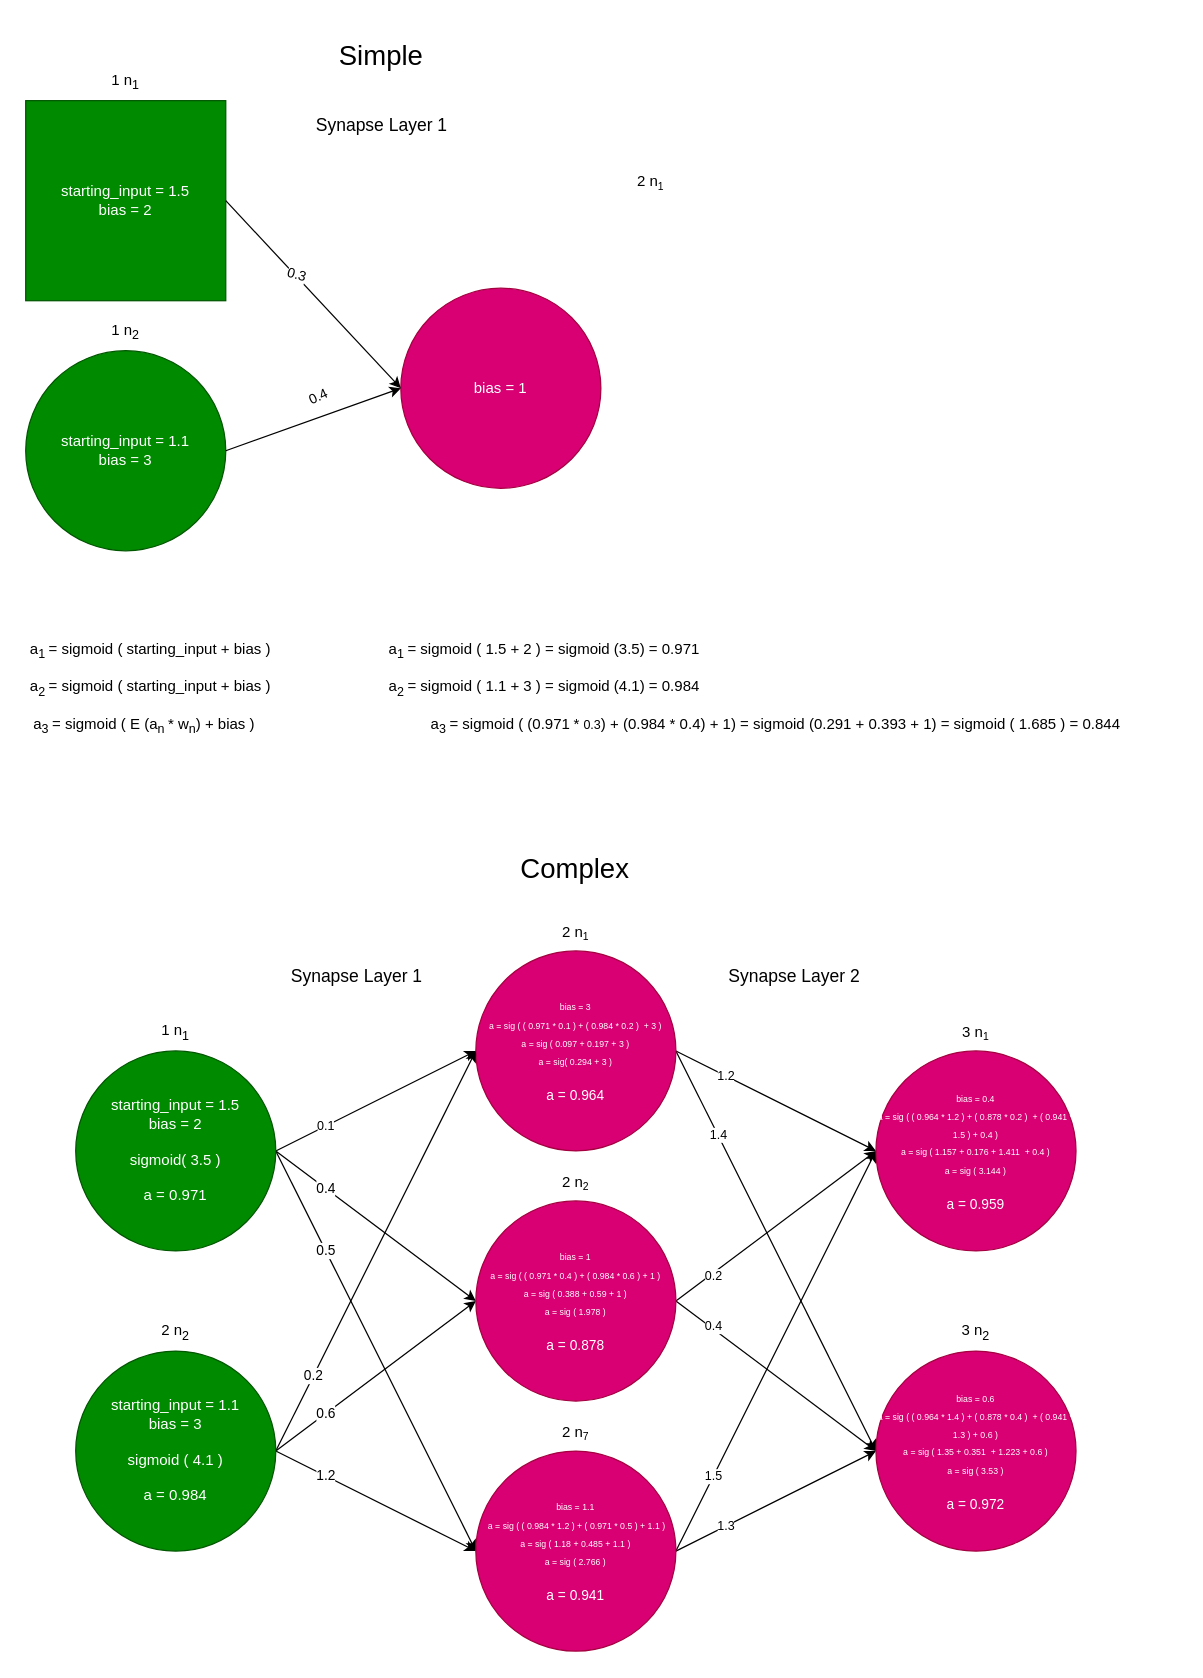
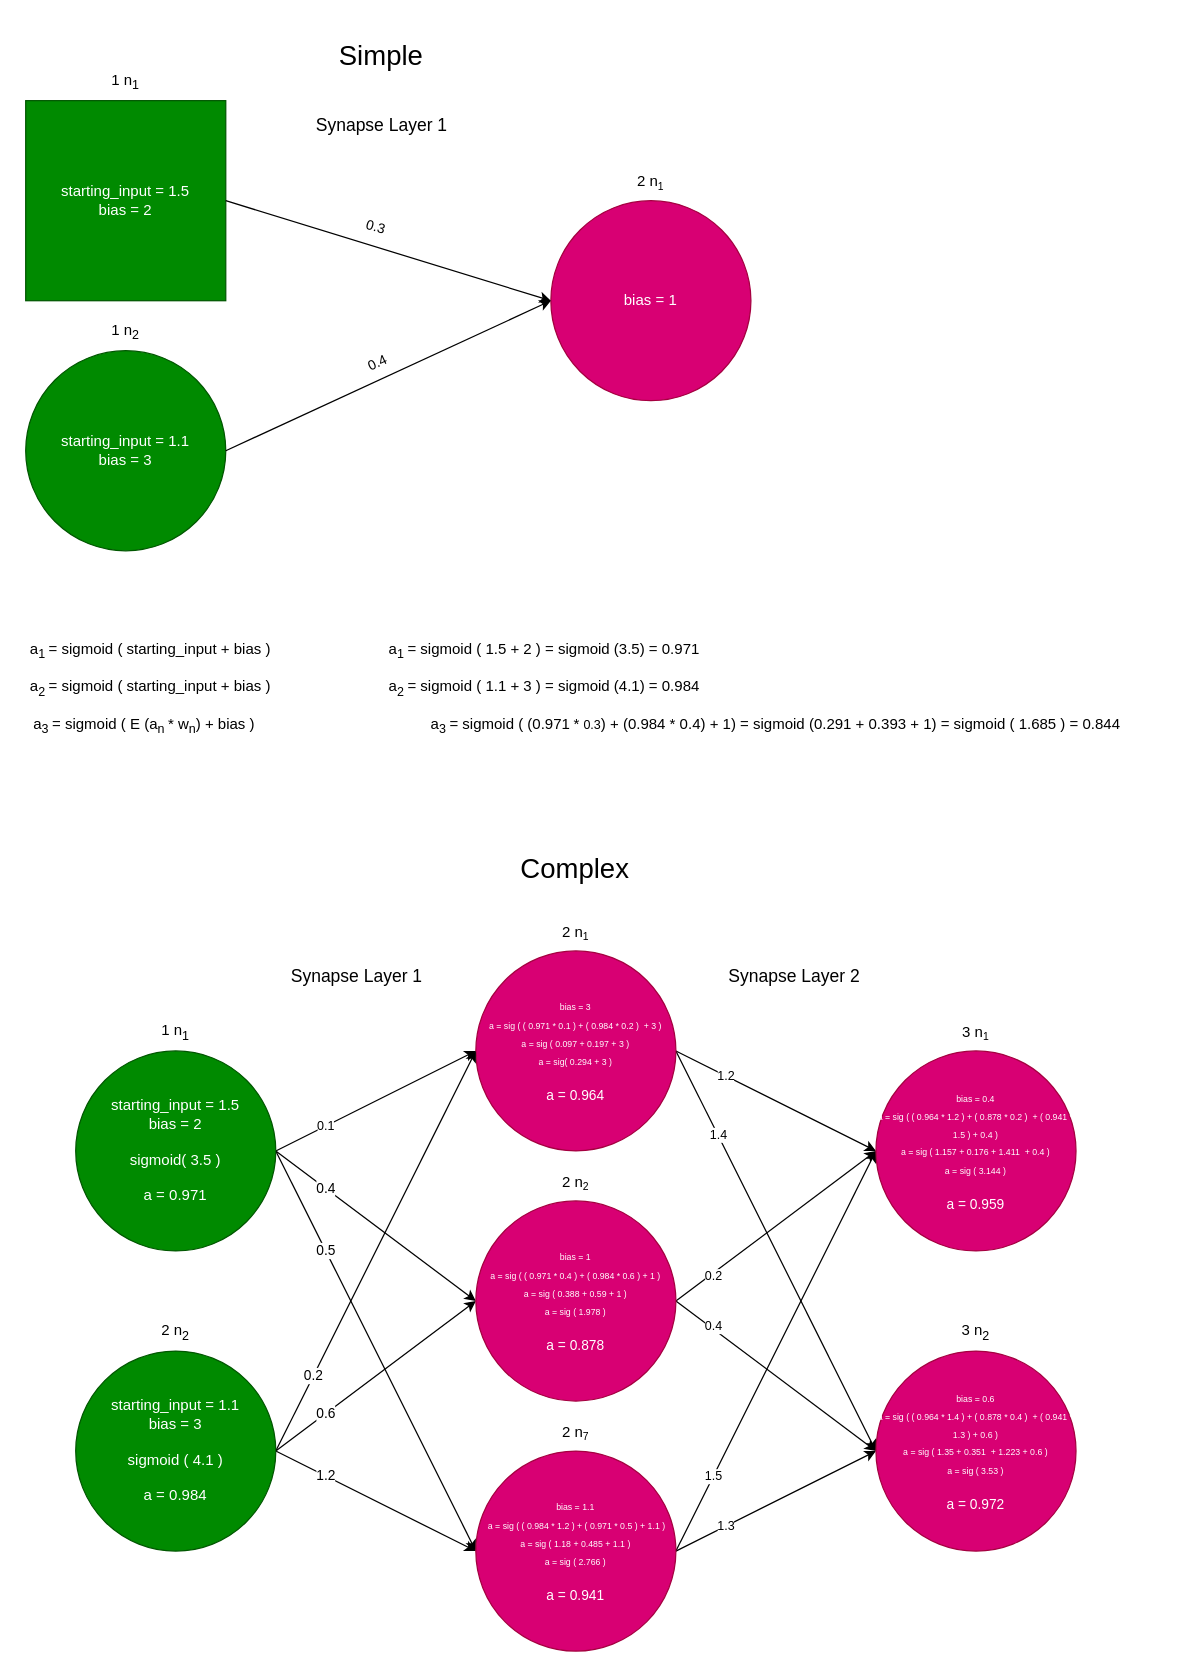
(501, 388) -> (651, 301)
